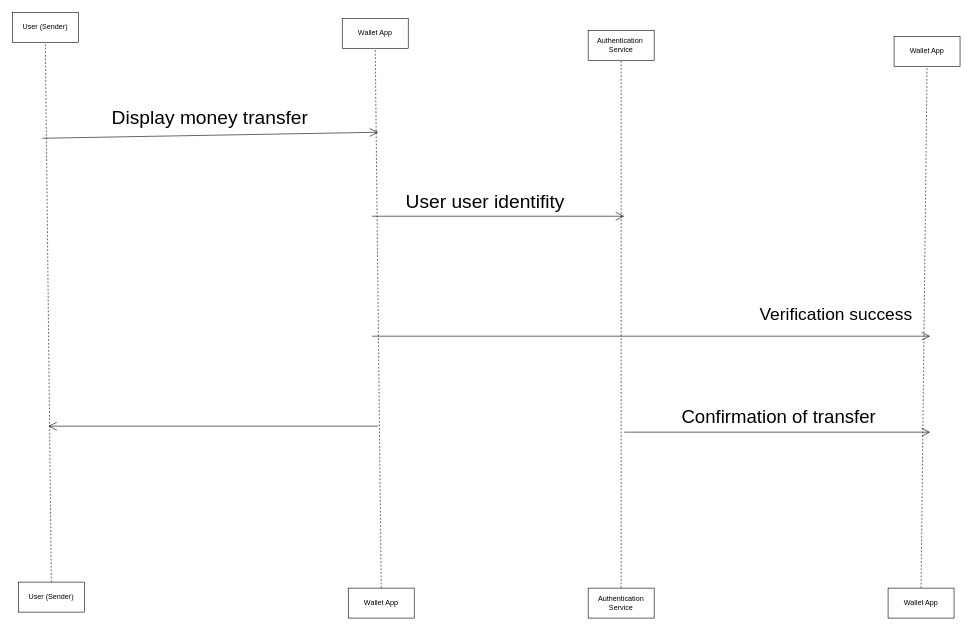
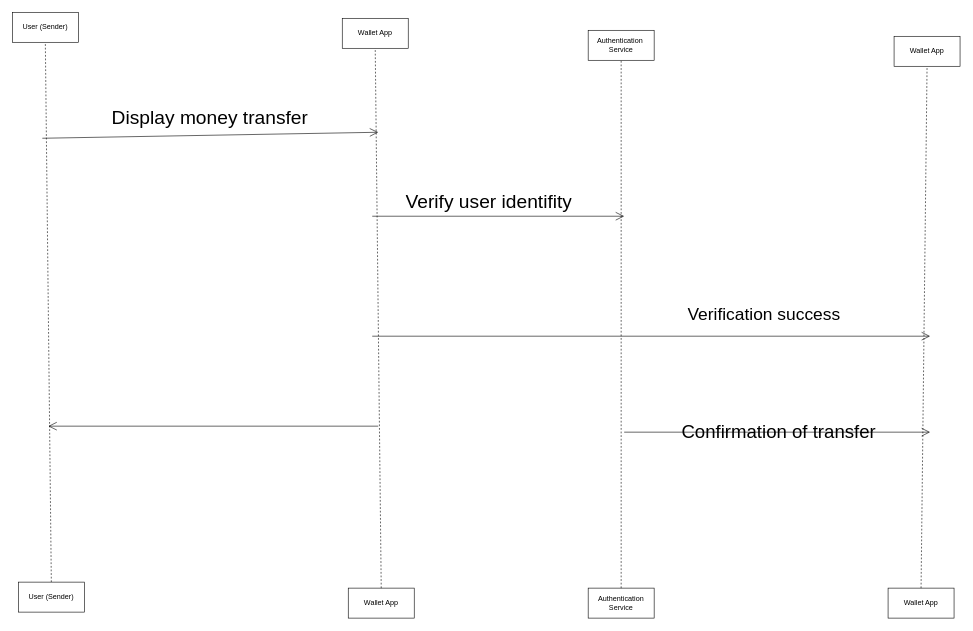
(442, 195) -> (445, 195)
(858, 320) -> (786, 320)
(798, 422) -> (798, 437)
